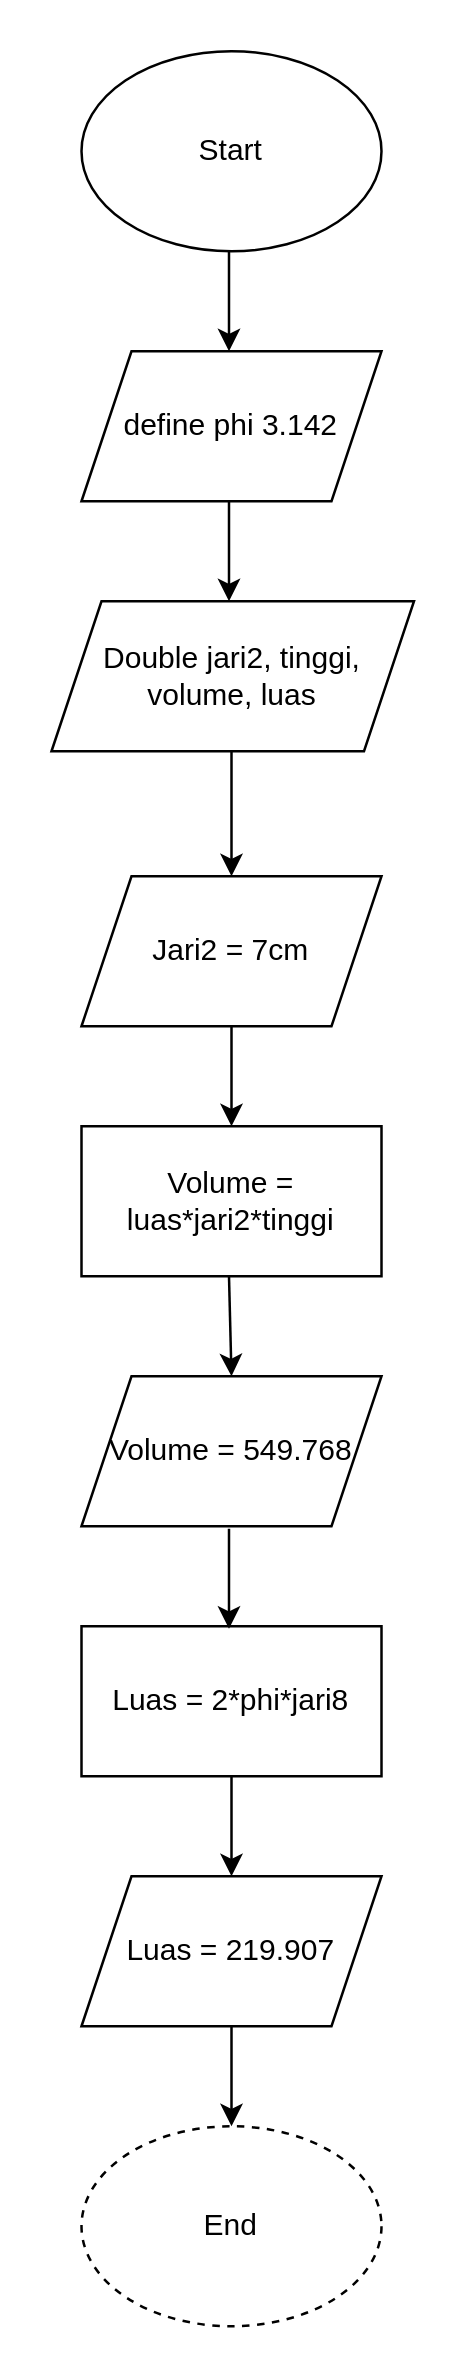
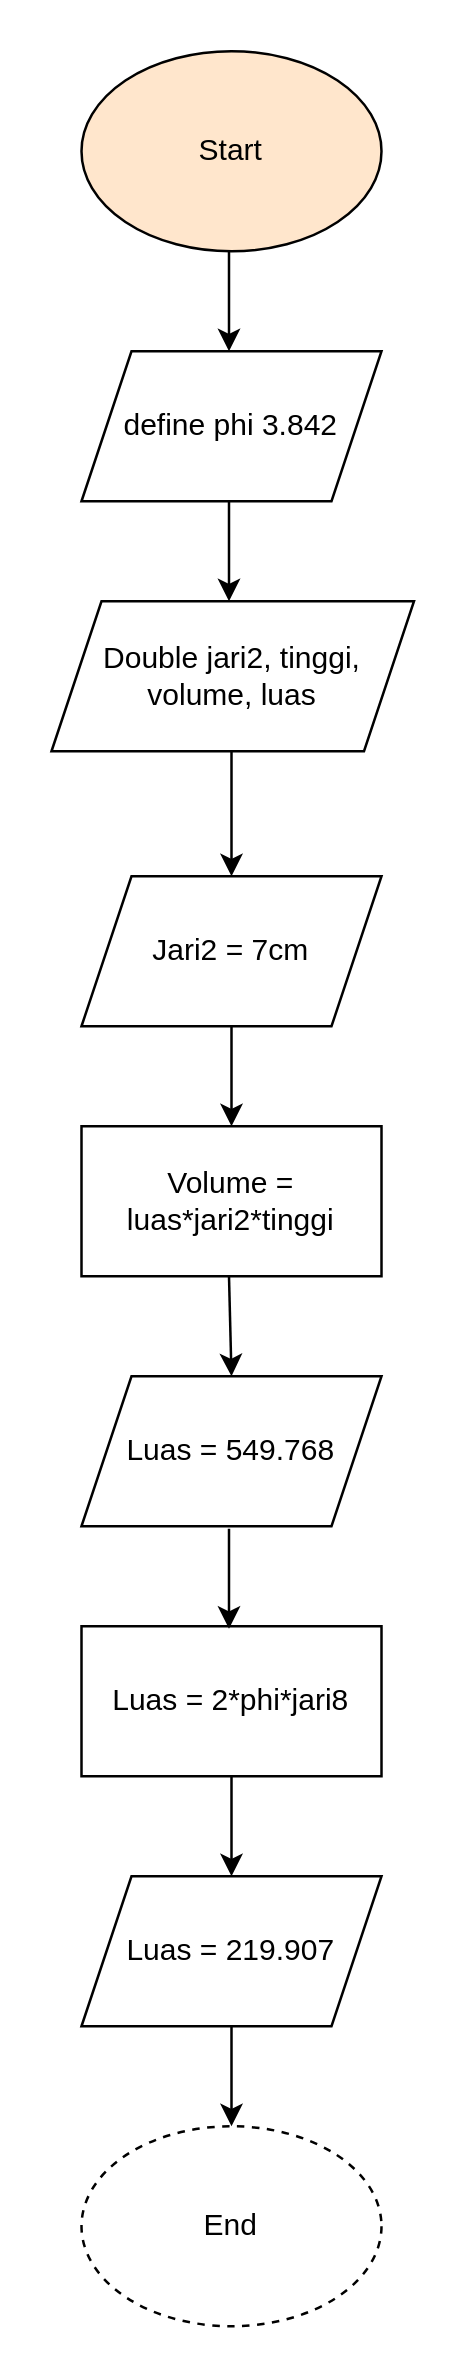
(231, 151) -> (231, 151)
(231, 426) -> (231, 426)
(231, 1451) -> (231, 1451)
